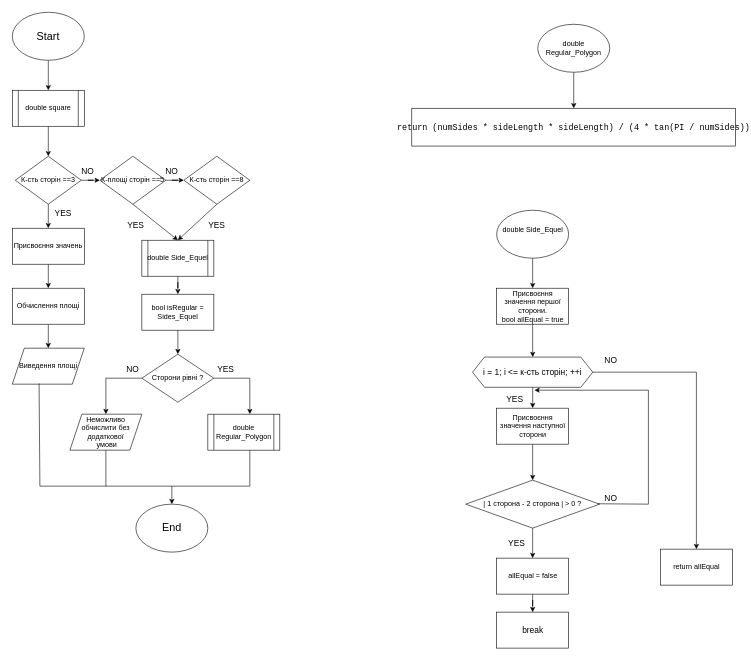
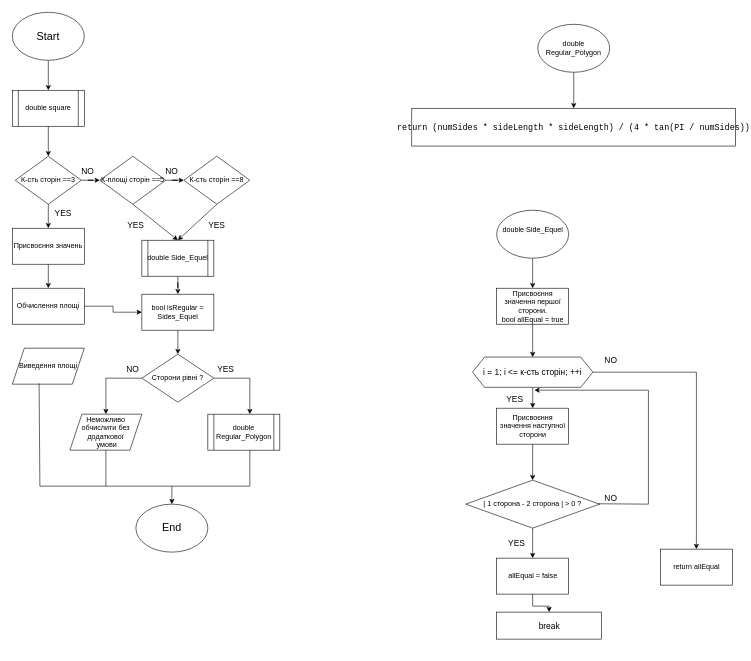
(48, 342) -> (112, 306)
(533, 630) -> (549, 626)
